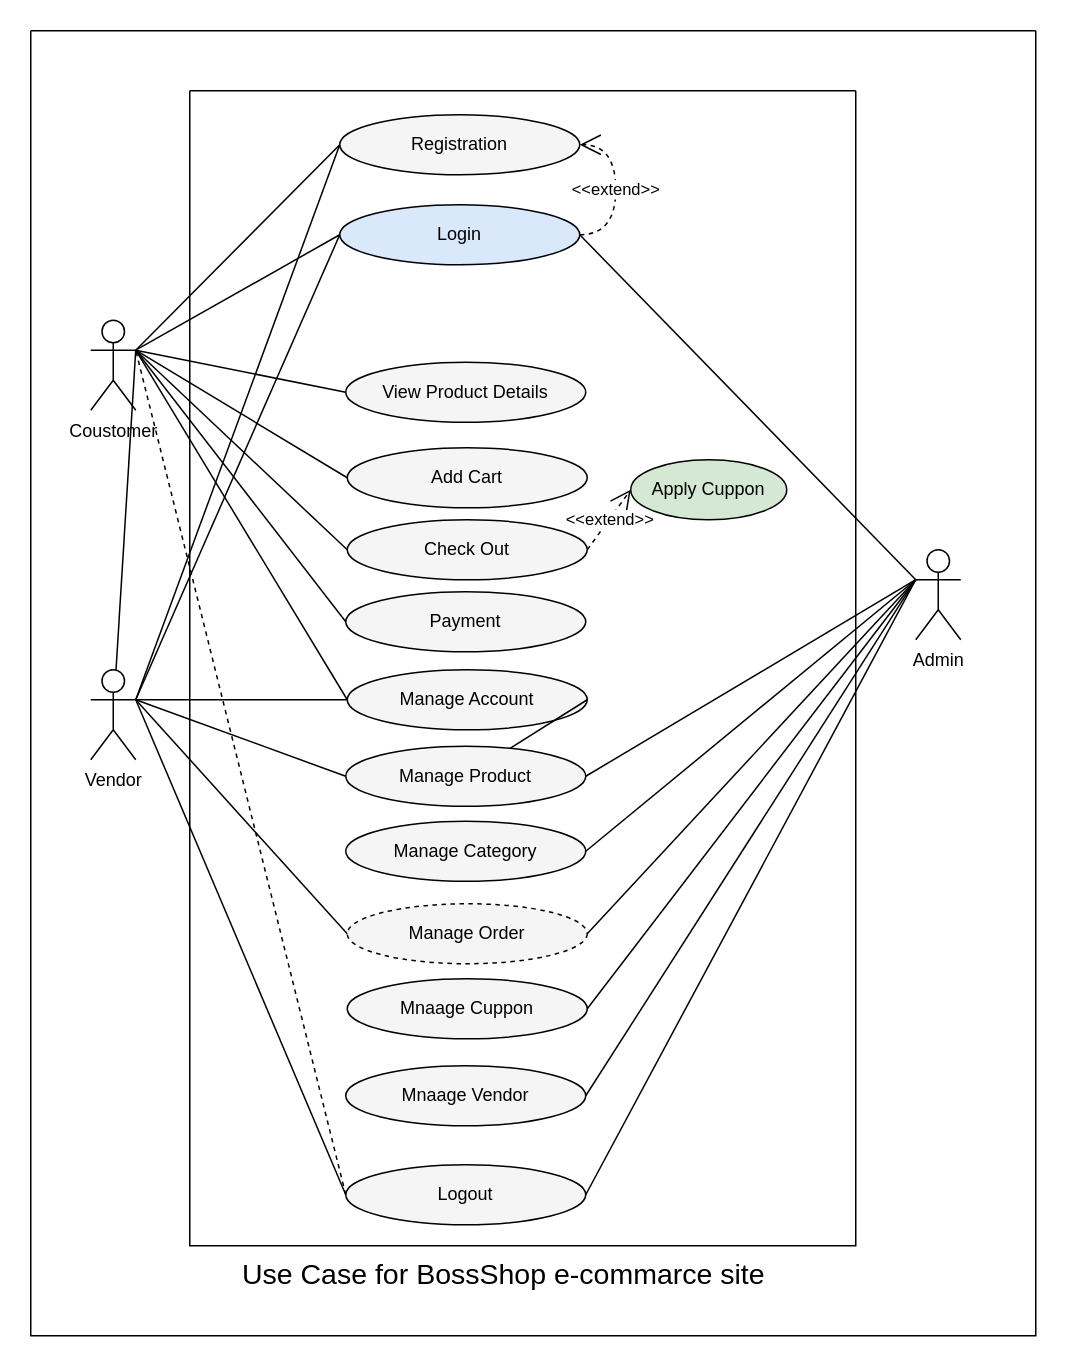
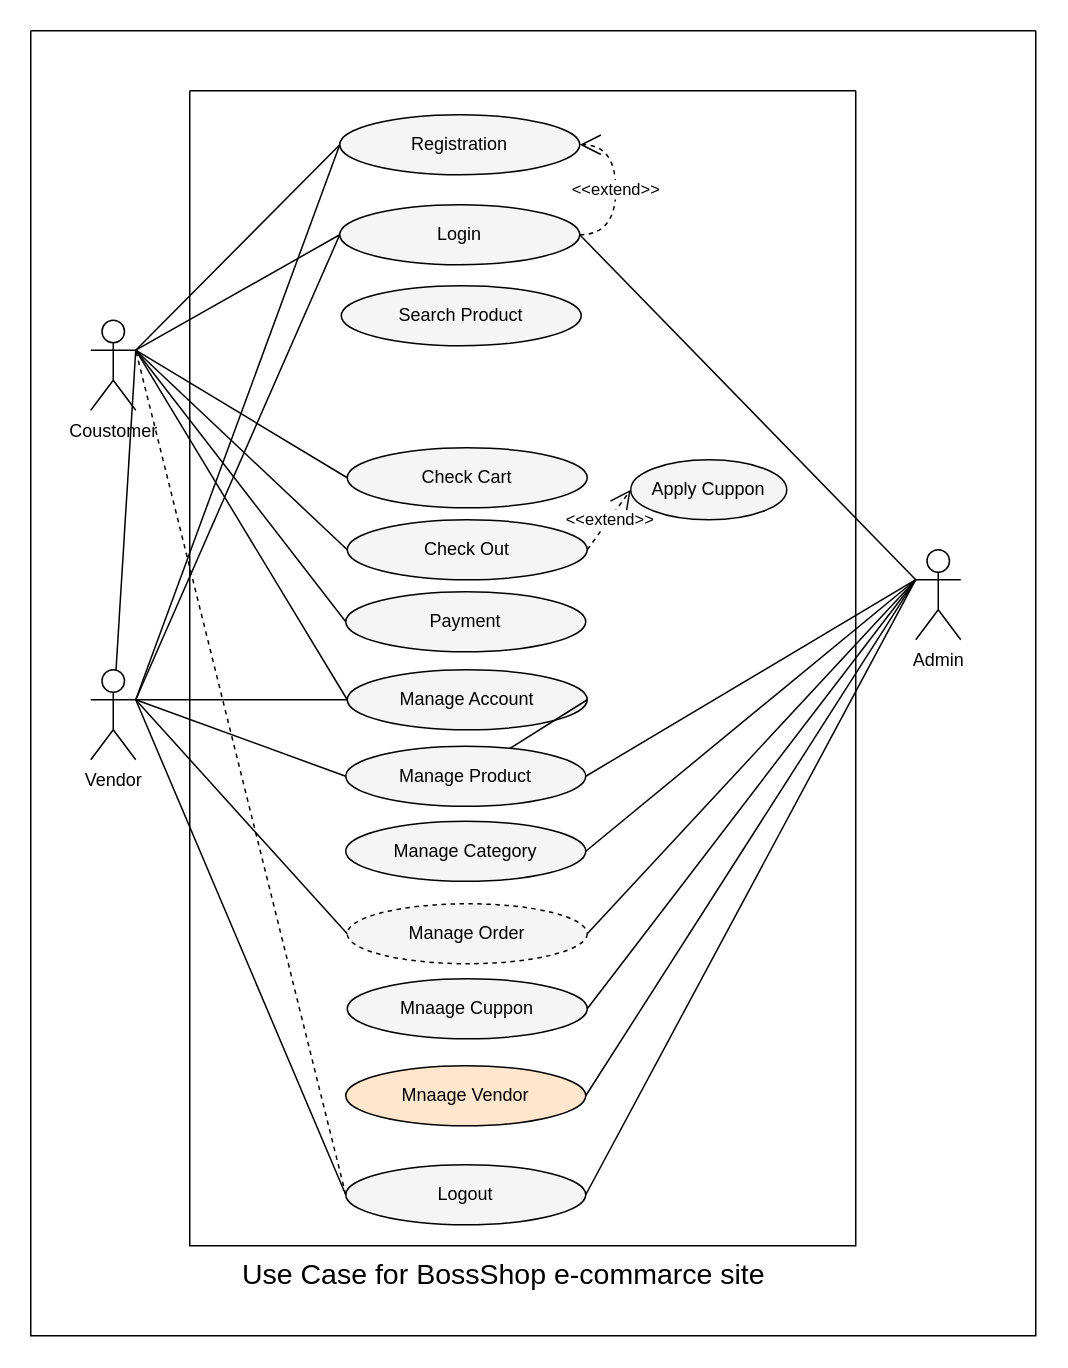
(460, 235) -> (460, 235)
none -> (461, 316)
(243, 372) -> none
(466, 392) -> none
(467, 478) -> (467, 478)
(709, 490) -> (709, 490)
(466, 1096) -> (466, 1096)
